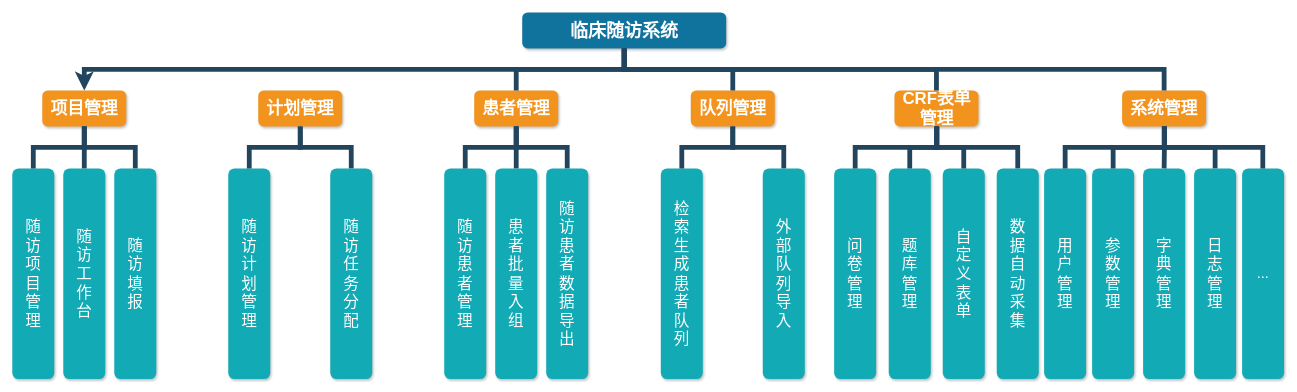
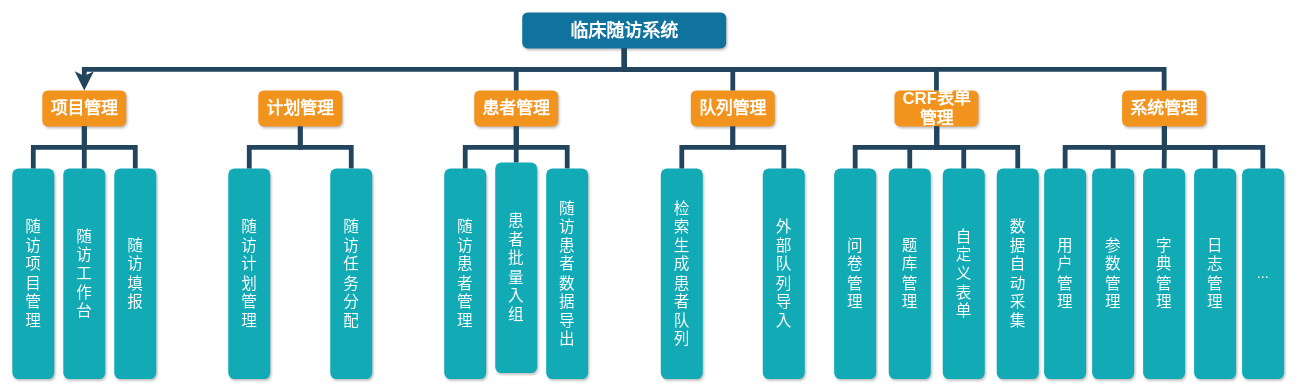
(516, 274) -> (516, 268)
